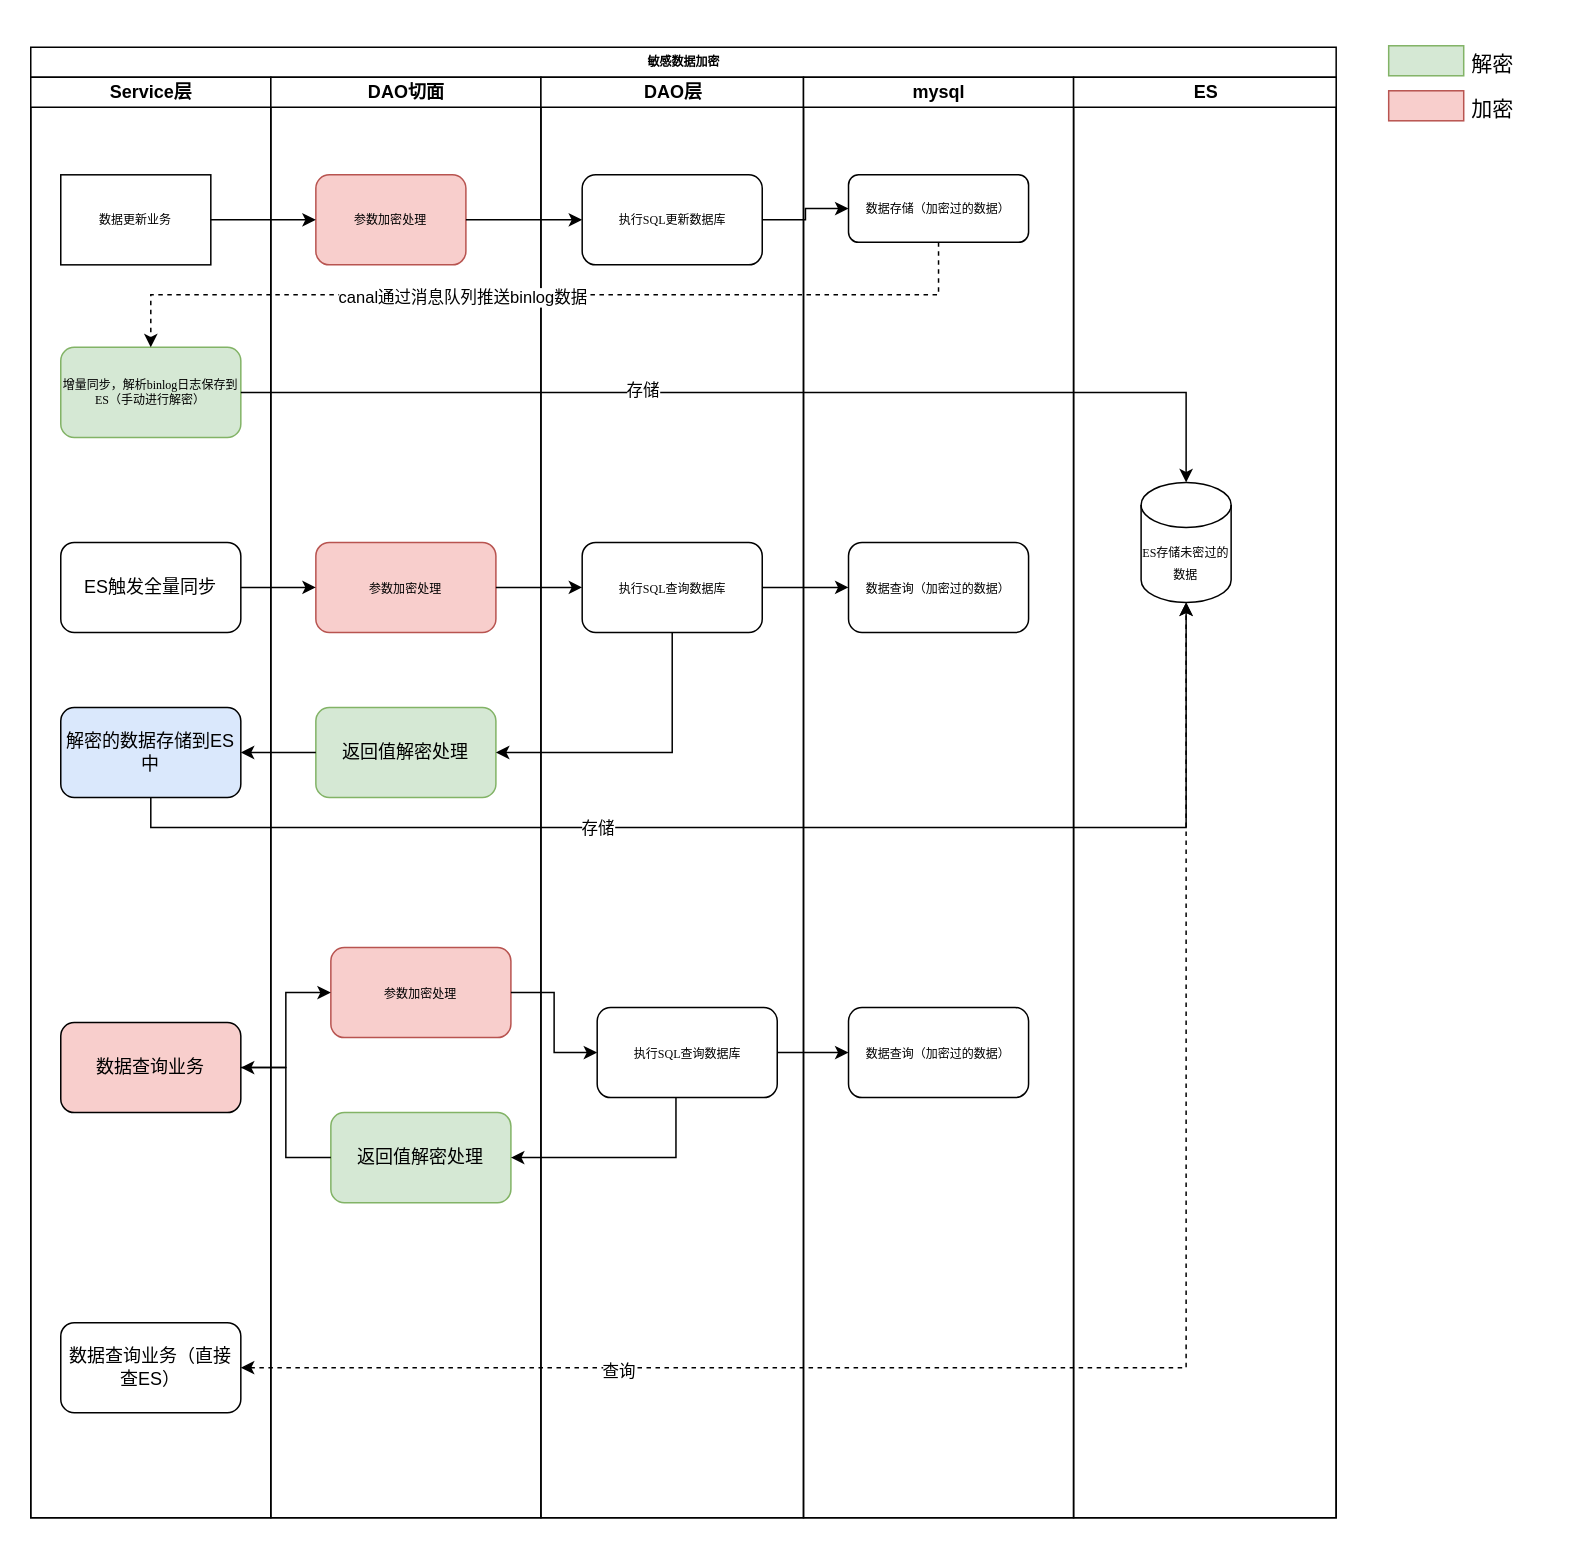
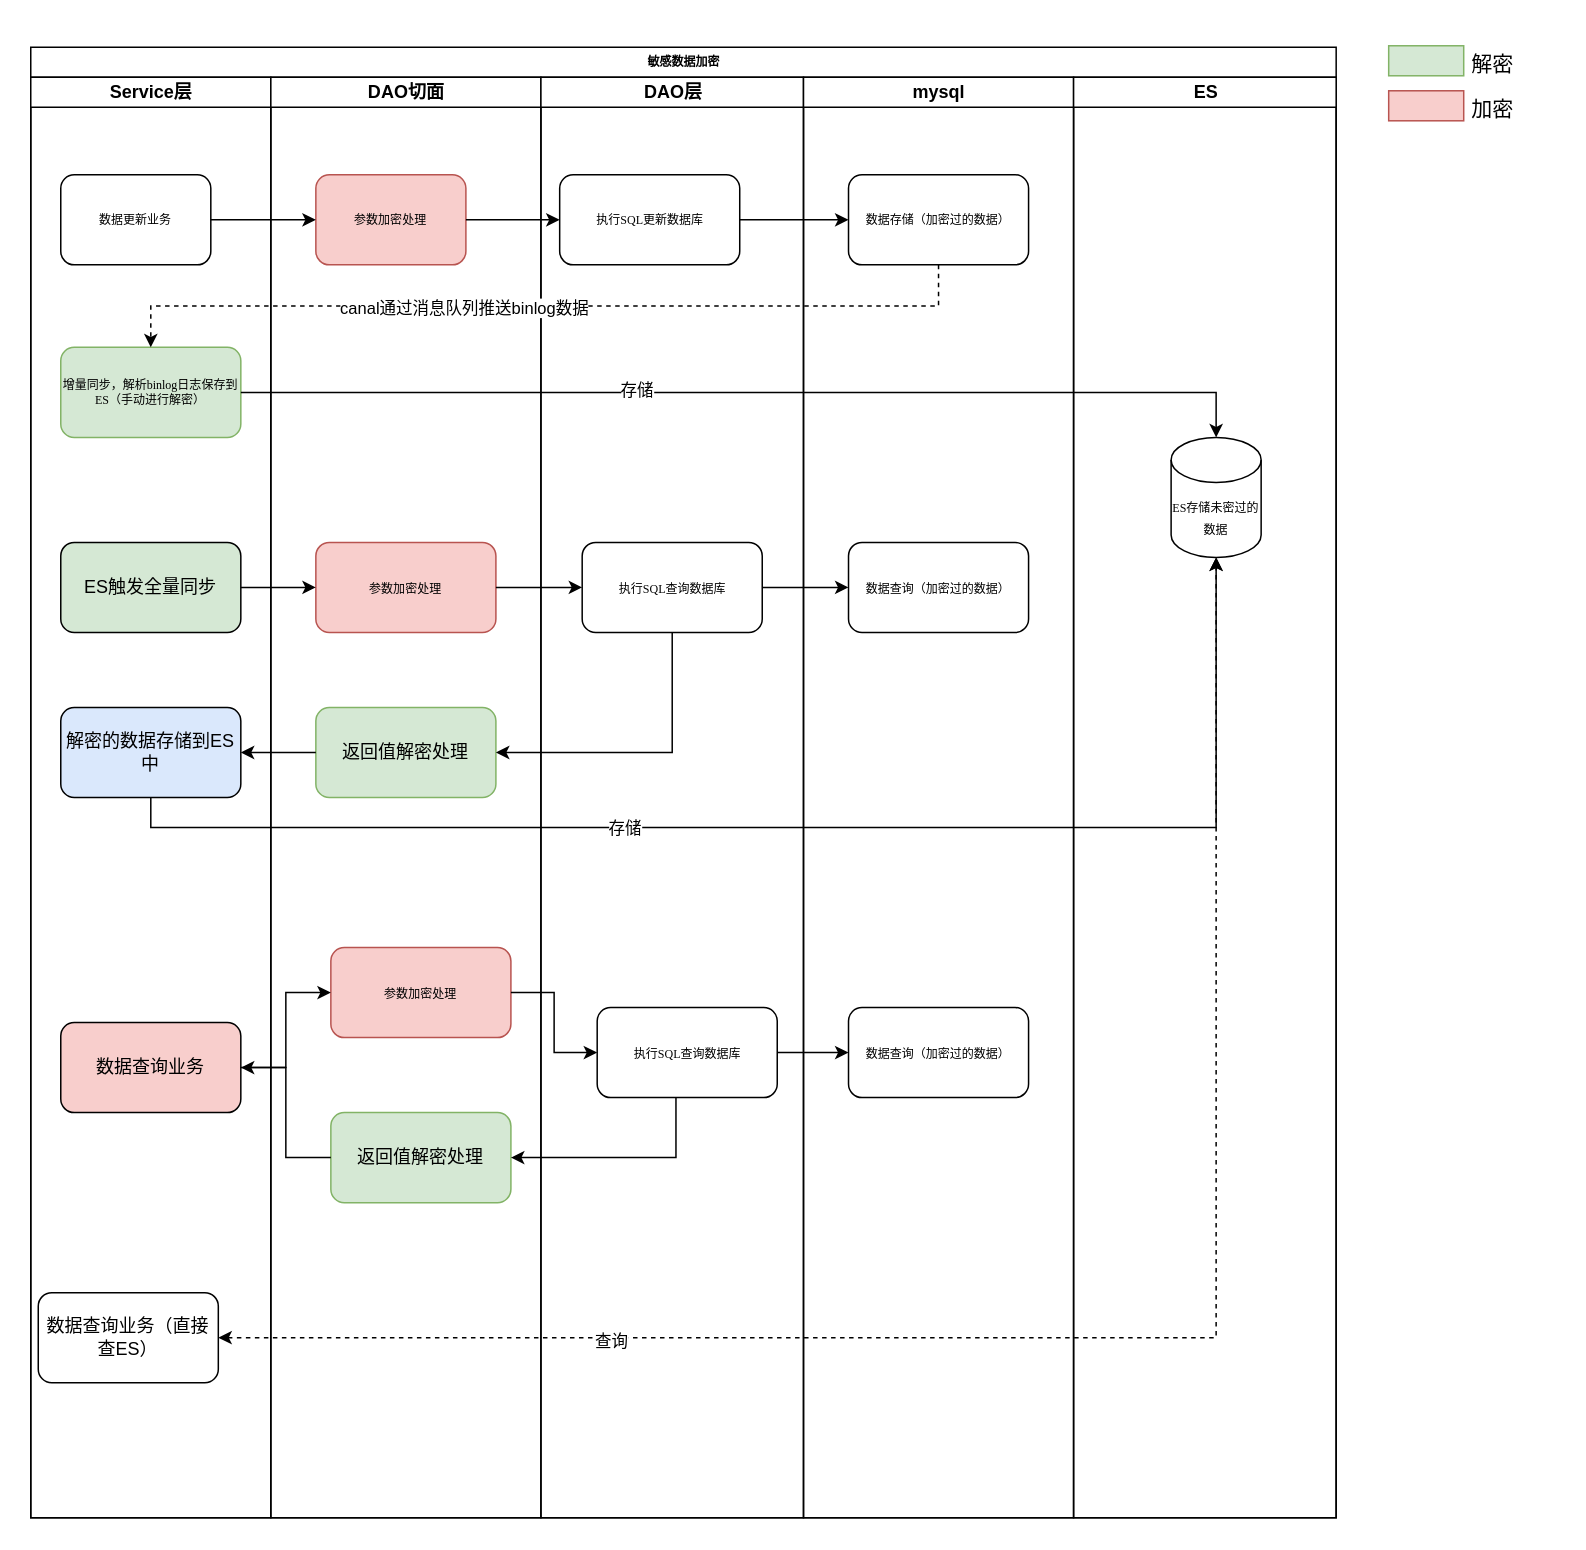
(938, 209) -> (938, 220)
(136, 220) -> (136, 220)
(672, 220) -> (650, 220)
(1186, 542) -> (1216, 497)
(151, 587) -> (151, 587)
(151, 1367) -> (128, 1337)
